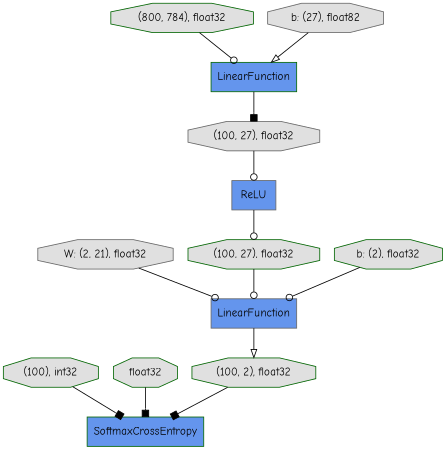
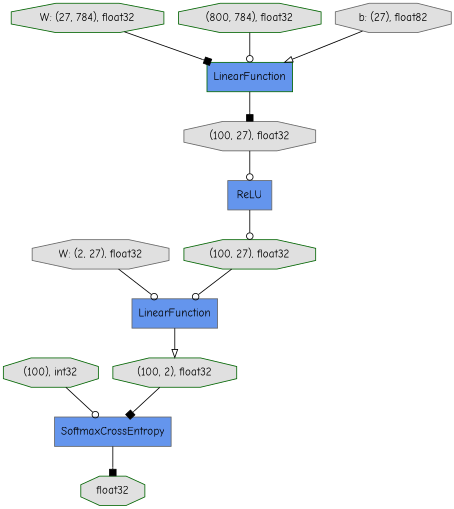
none -> (88, 18)
(105, 254) -> (101, 254)
(388, 254) -> none
(145, 398) -> (113, 457)
(94, 400) -> (79, 400)
(145, 432) -> (113, 432)
